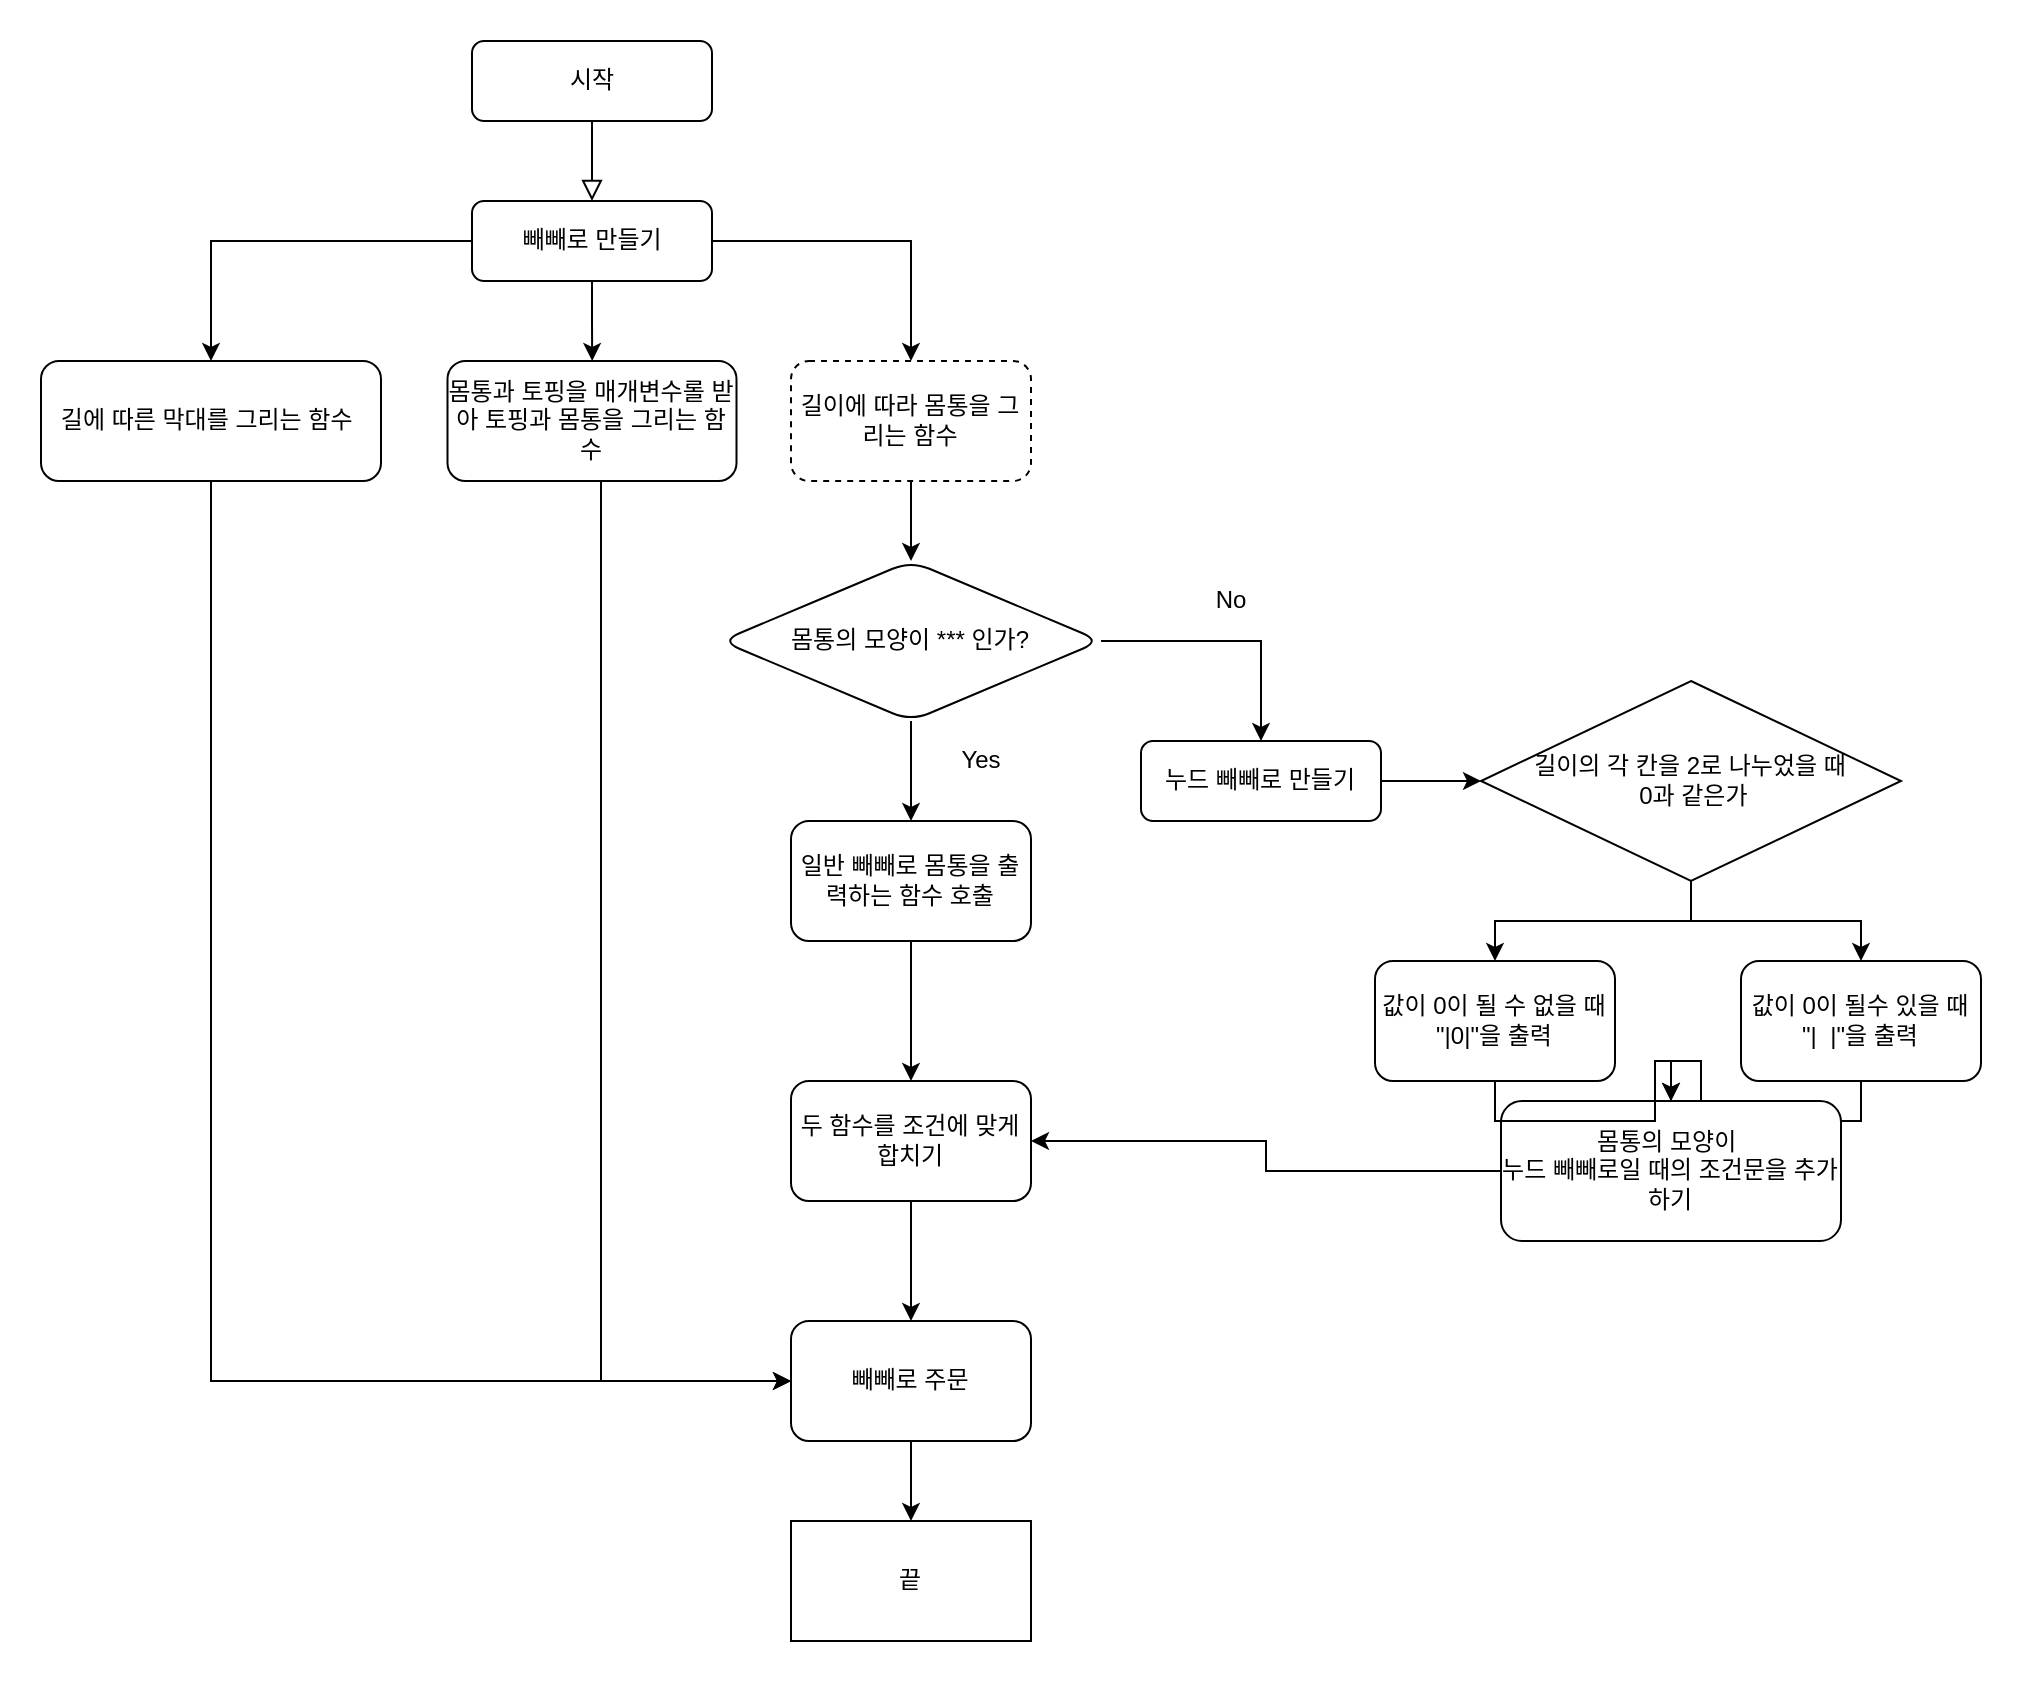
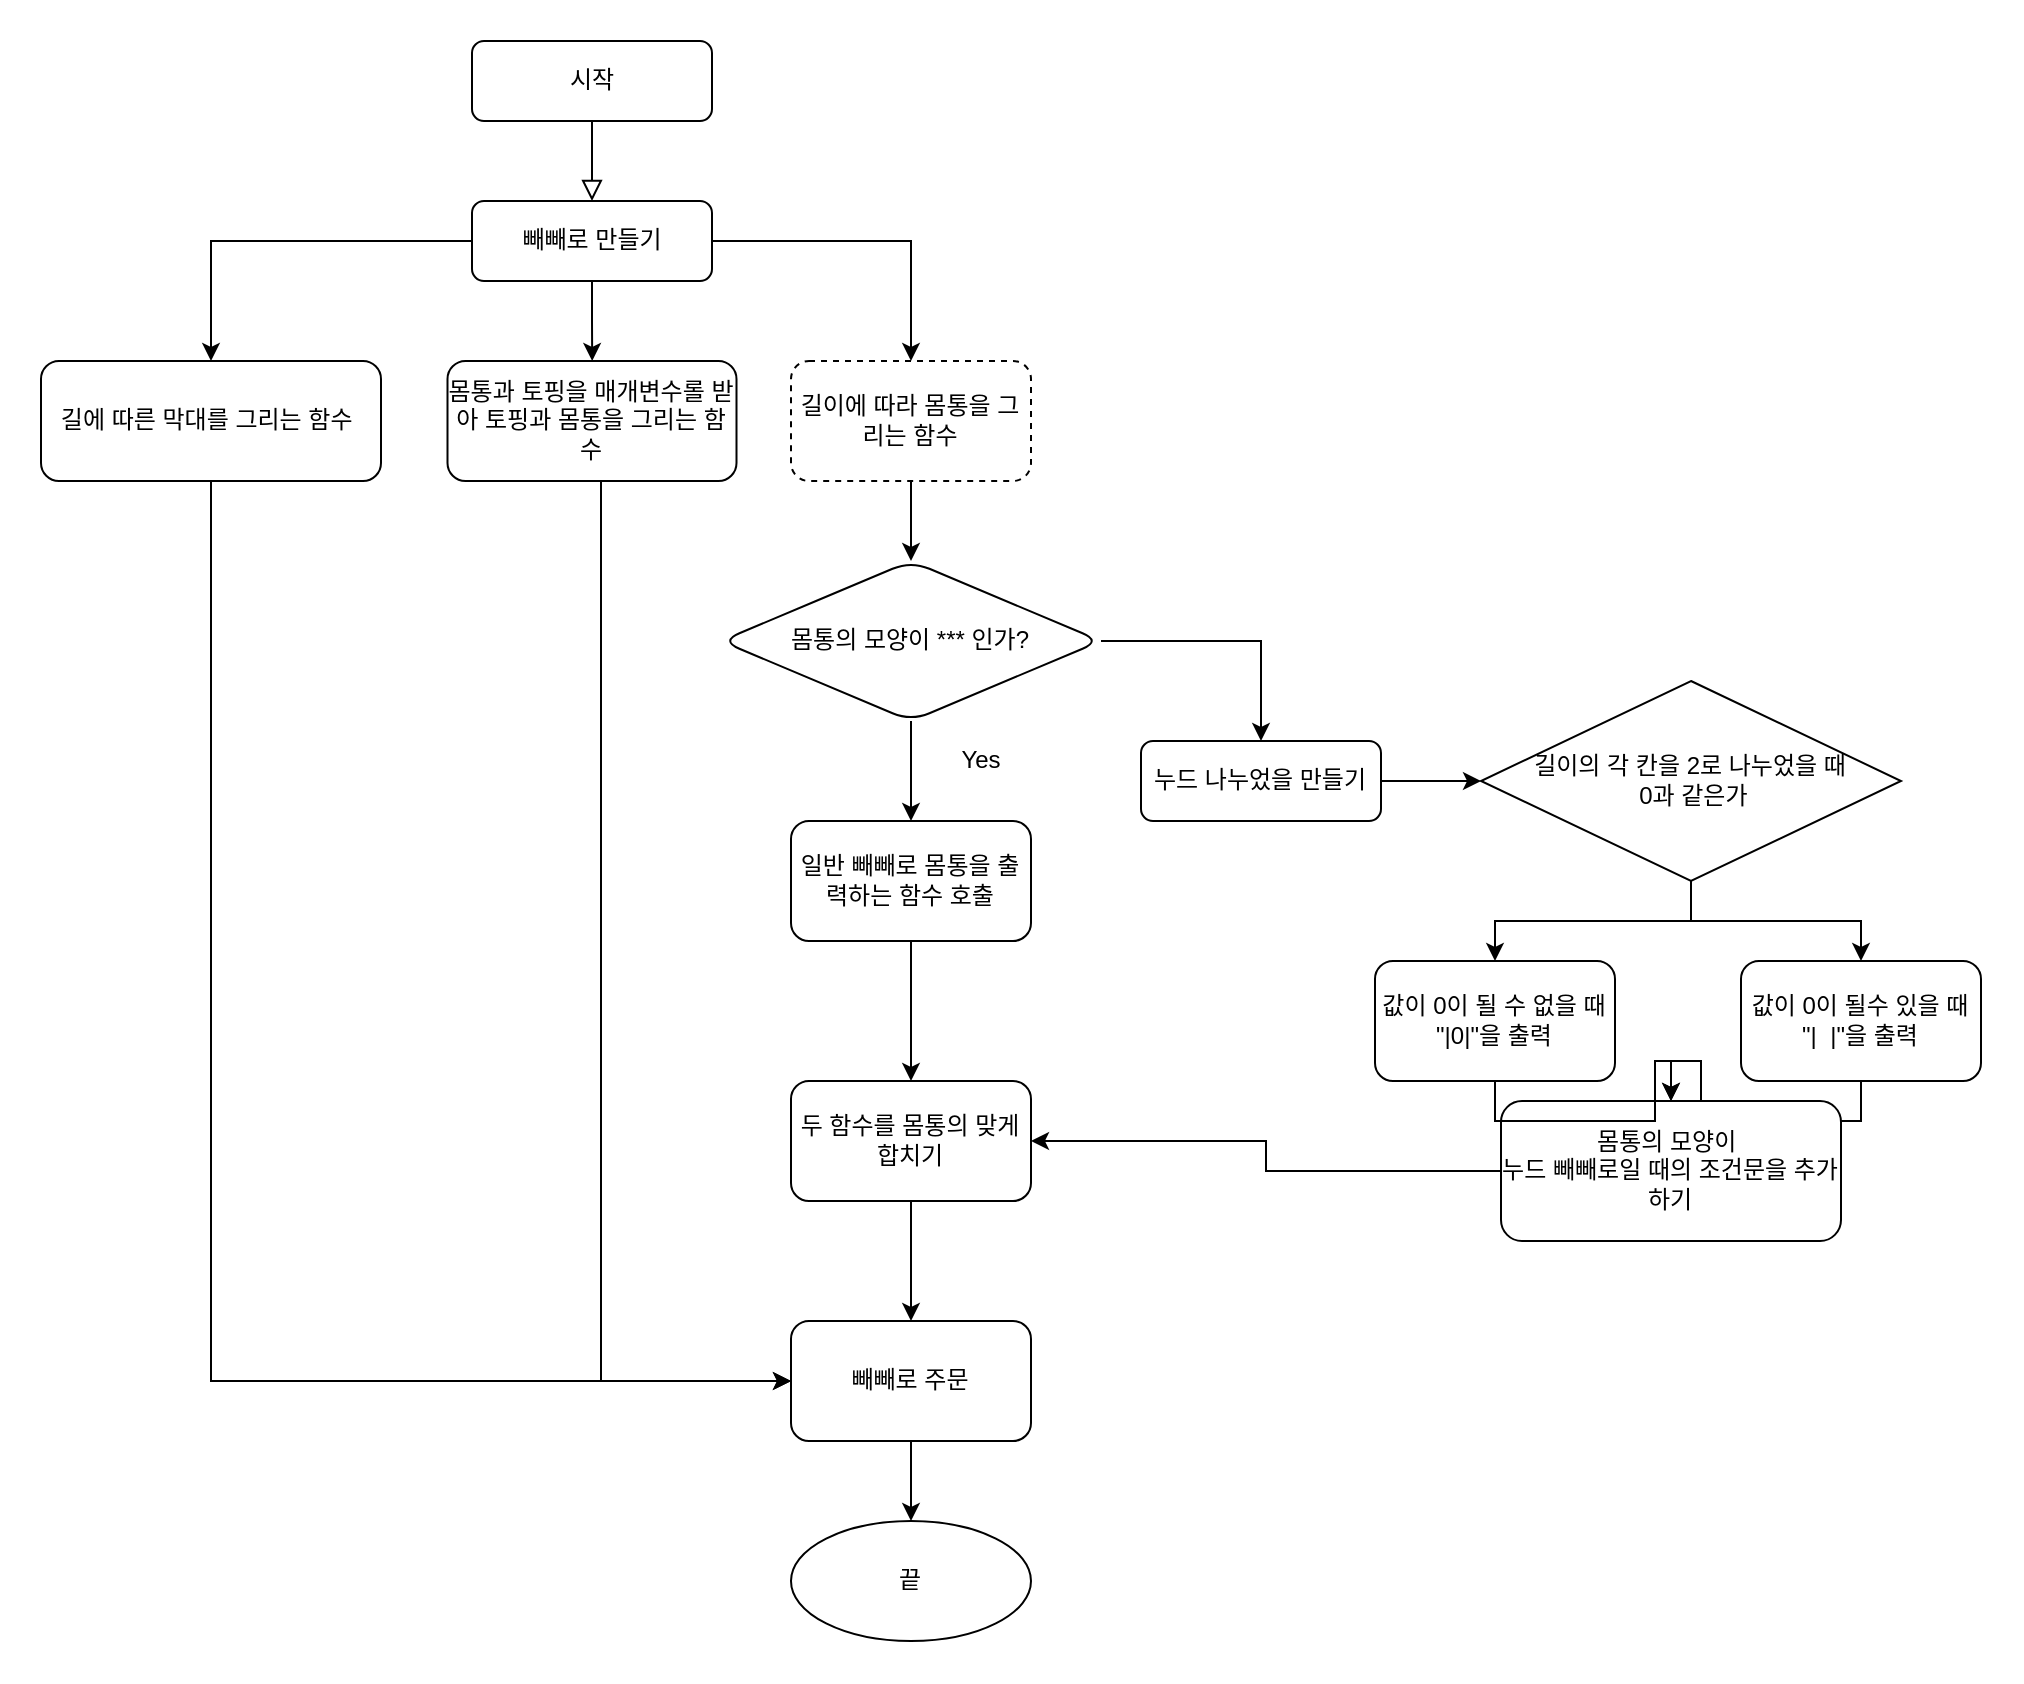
(1231, 601) -> none
(1261, 781) -> (1261, 781)
(911, 1141) -> (911, 1141)
(911, 1581) -> (911, 1581)
